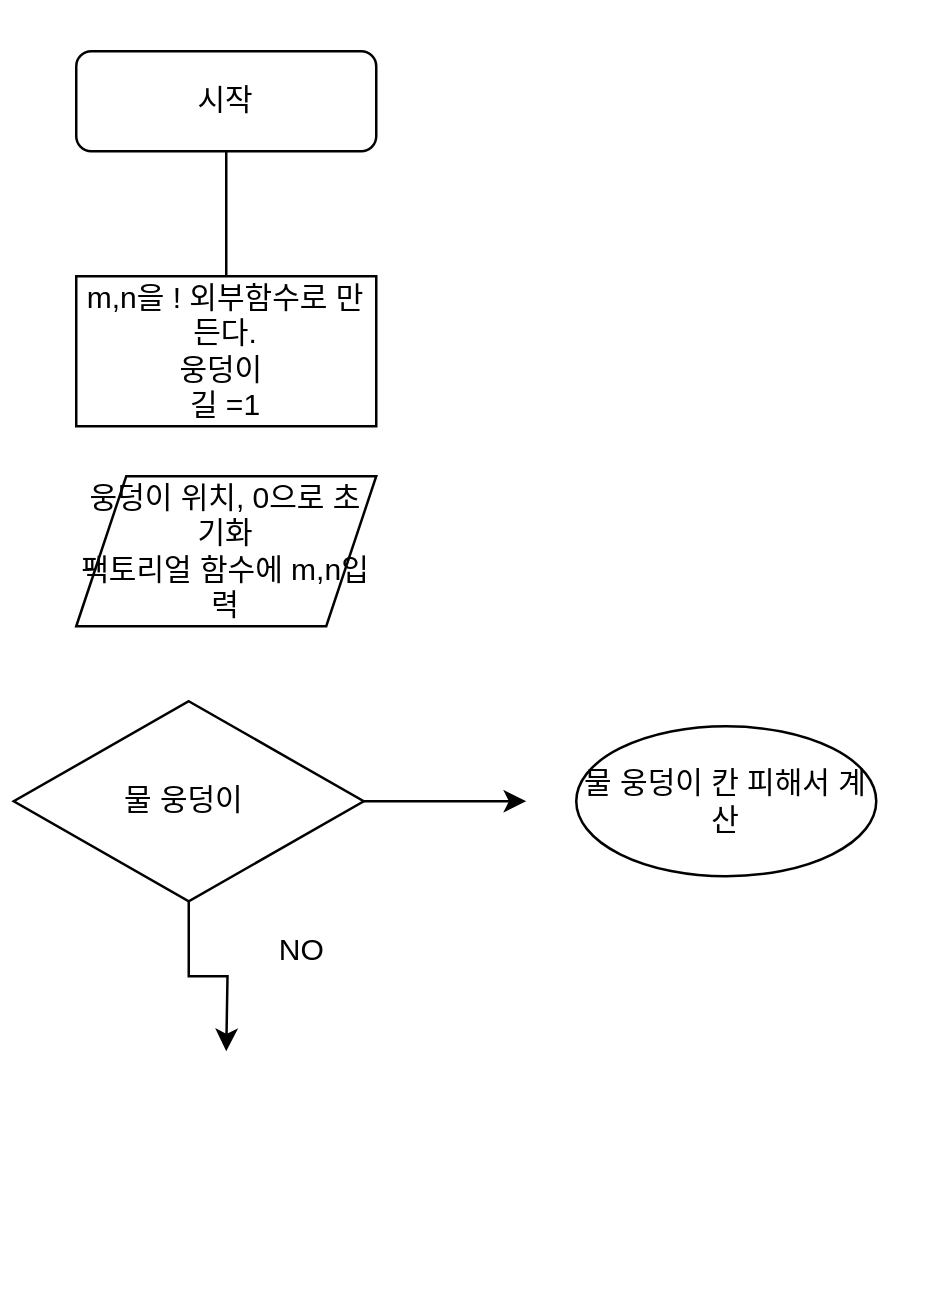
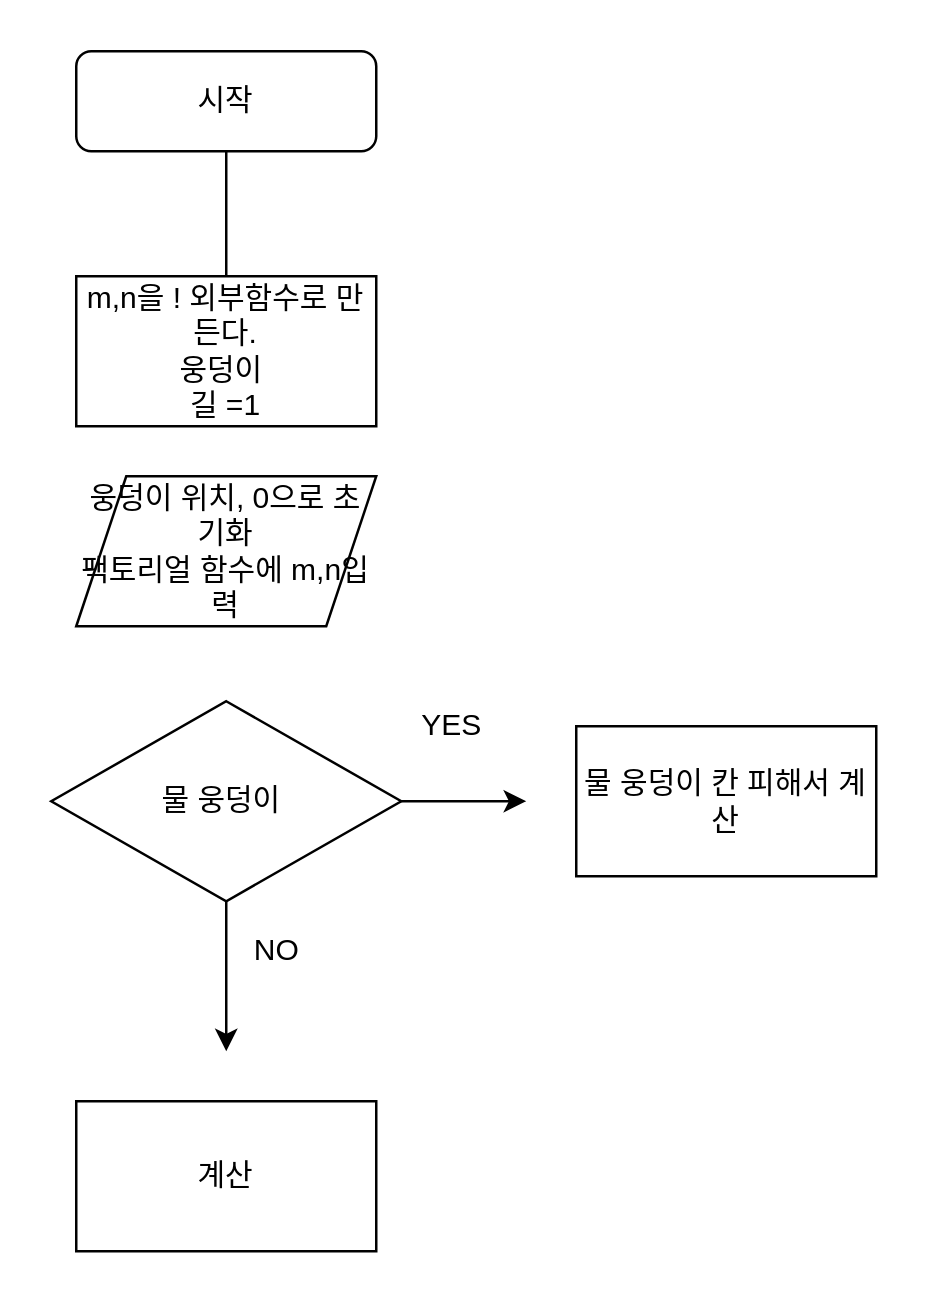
none -> (451, 726)
(189, 801) -> (226, 801)
(726, 801) -> (726, 801)
(301, 951) -> (276, 951)
none -> (226, 1176)
